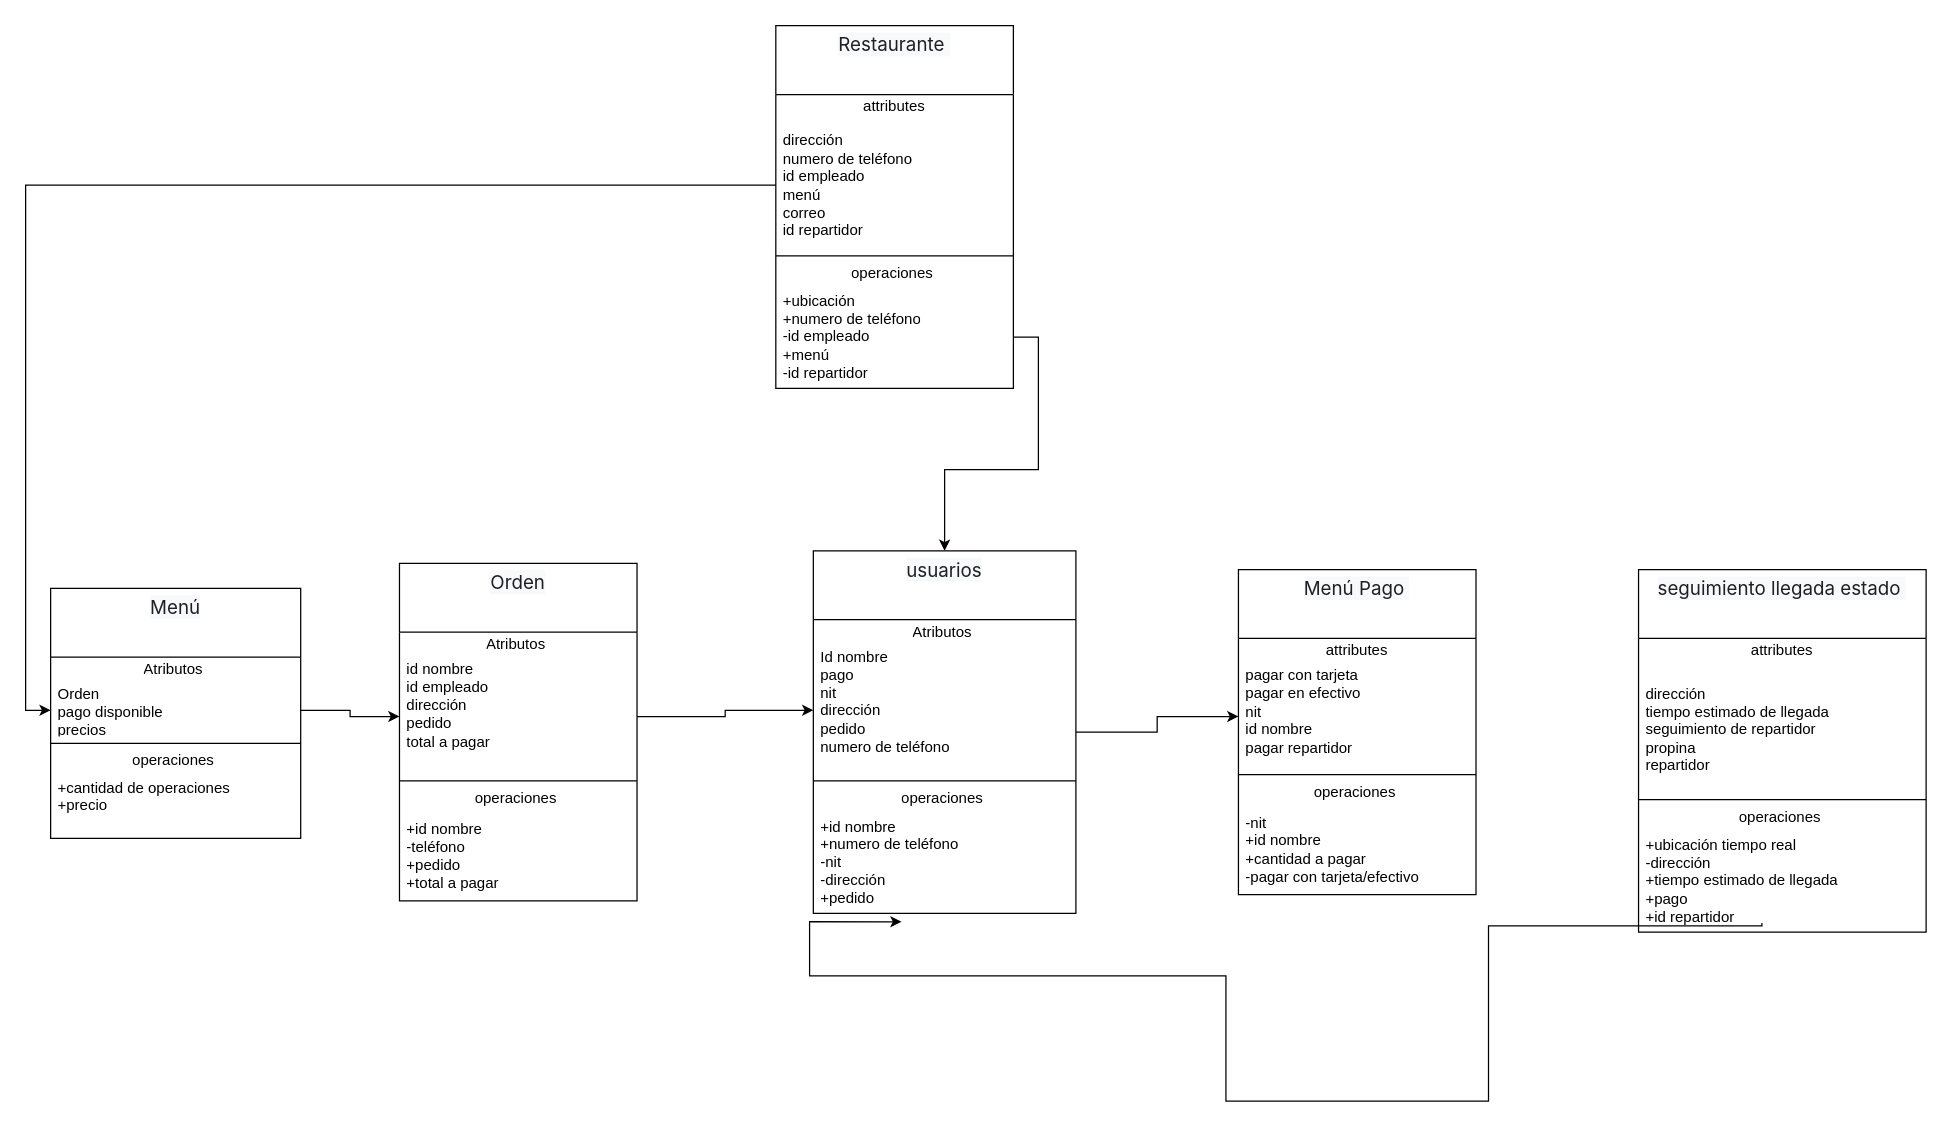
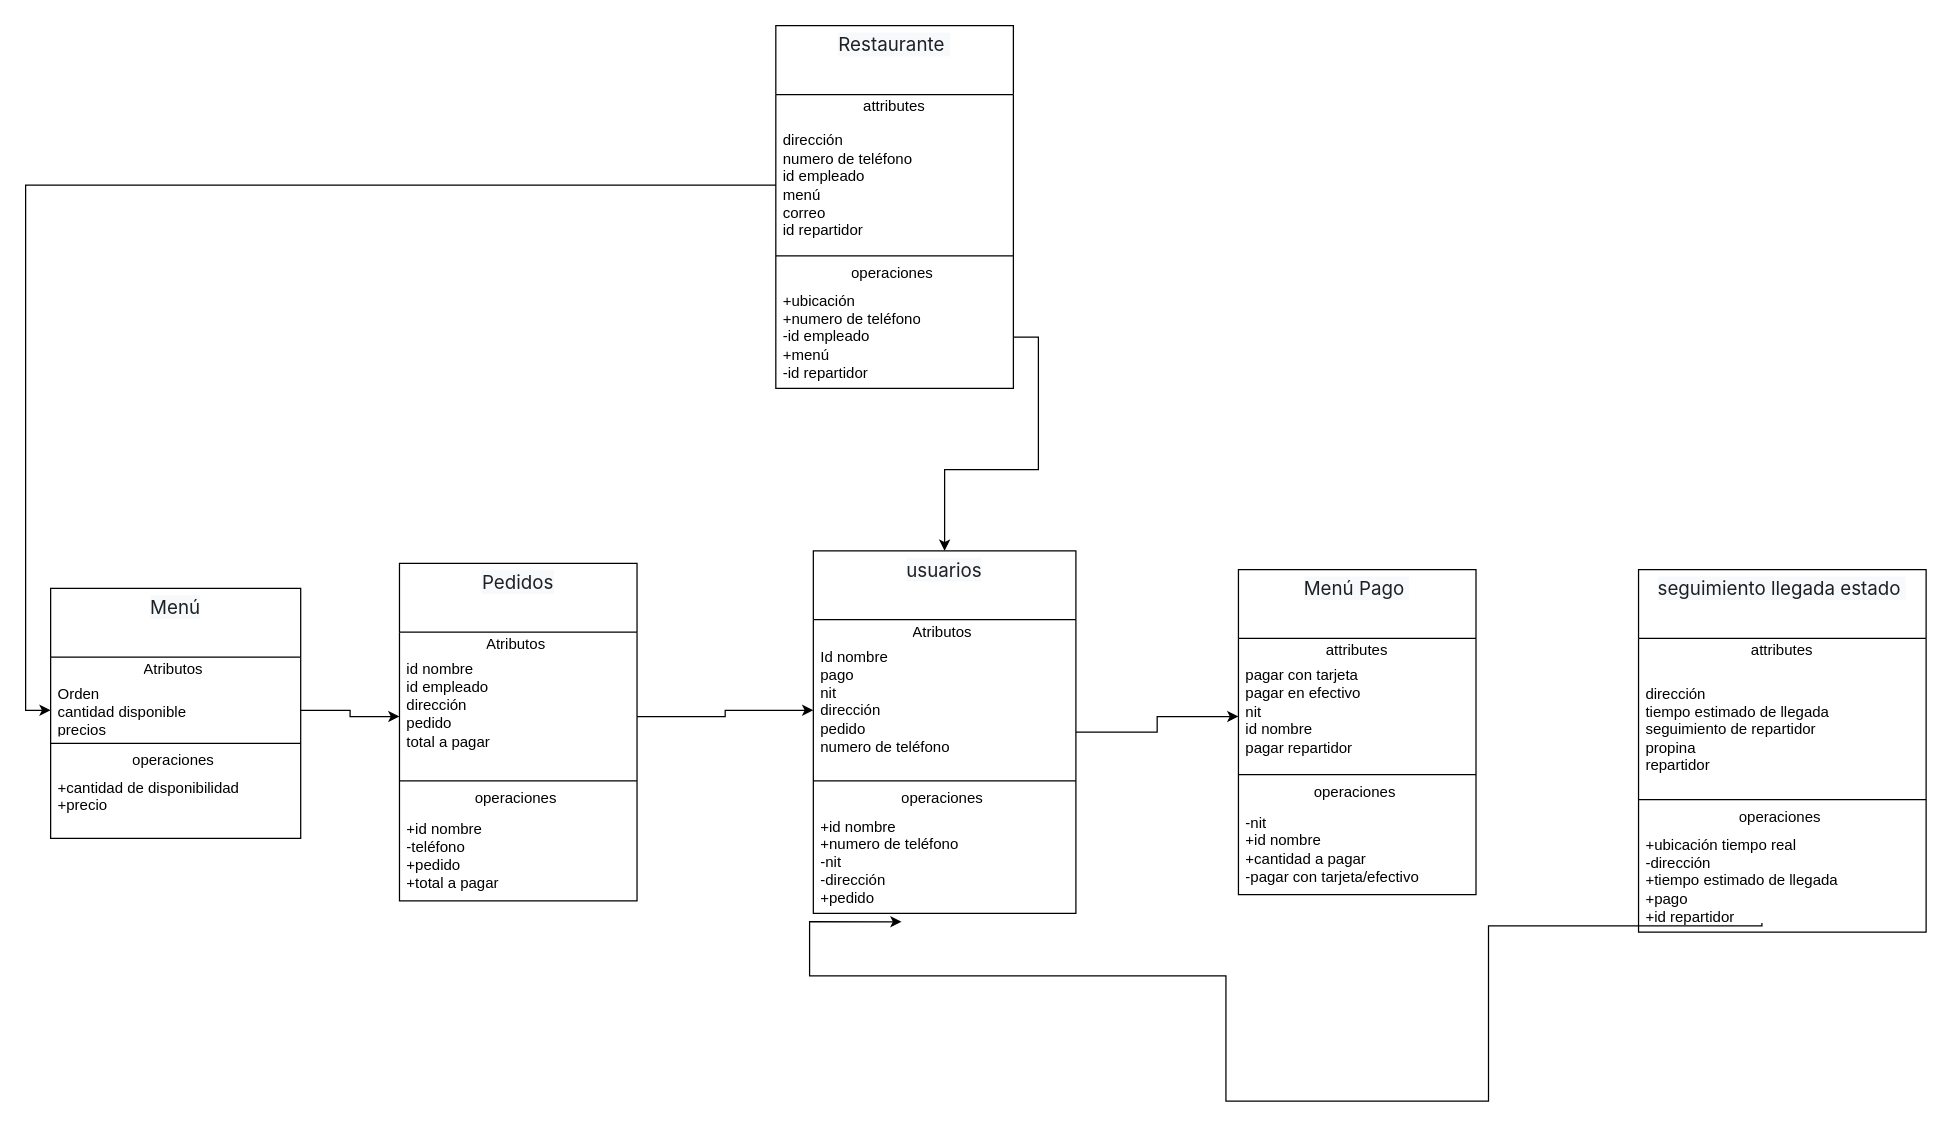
(518, 581) -> (518, 581)
(113, 711) -> (128, 711)
(151, 806) -> (156, 806)
